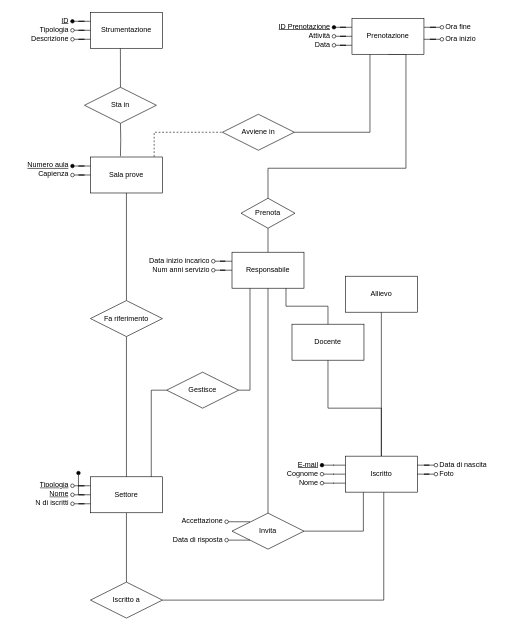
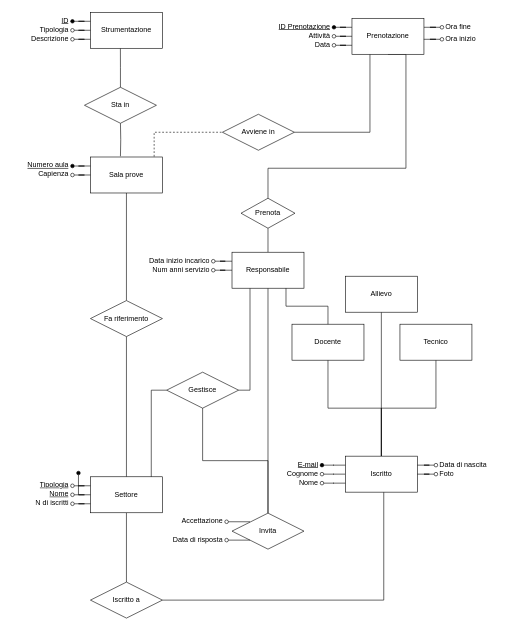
none -> (436, 342)
none -> (434, 408)
(353, 531) -> (208, 461)
